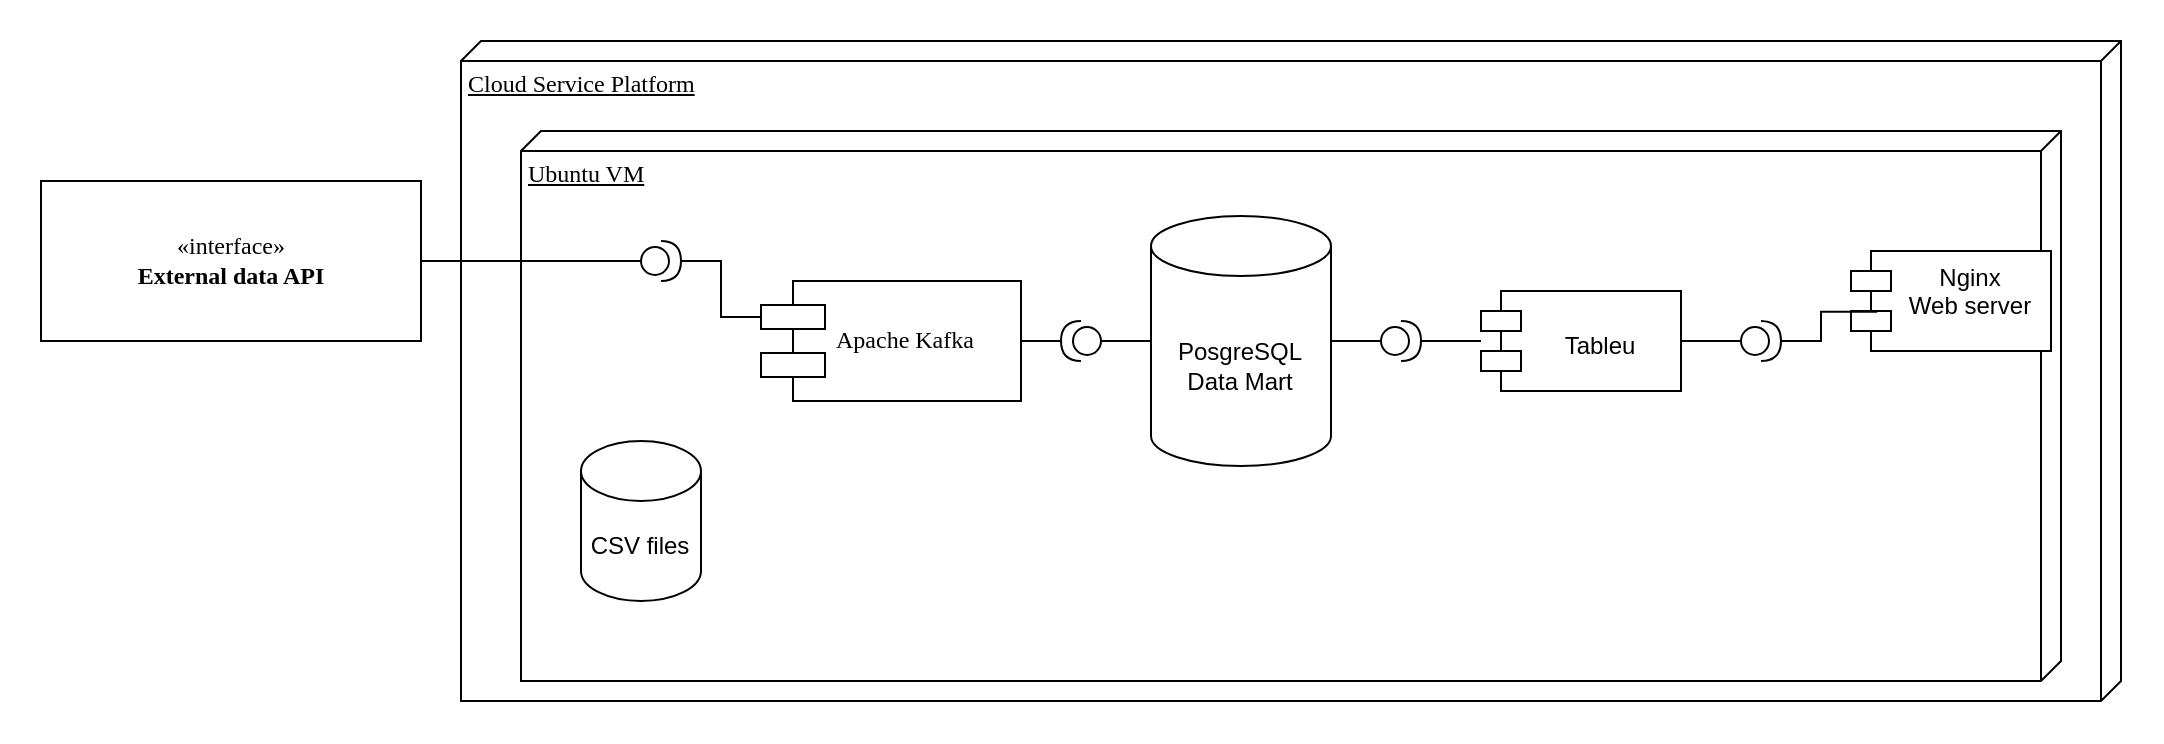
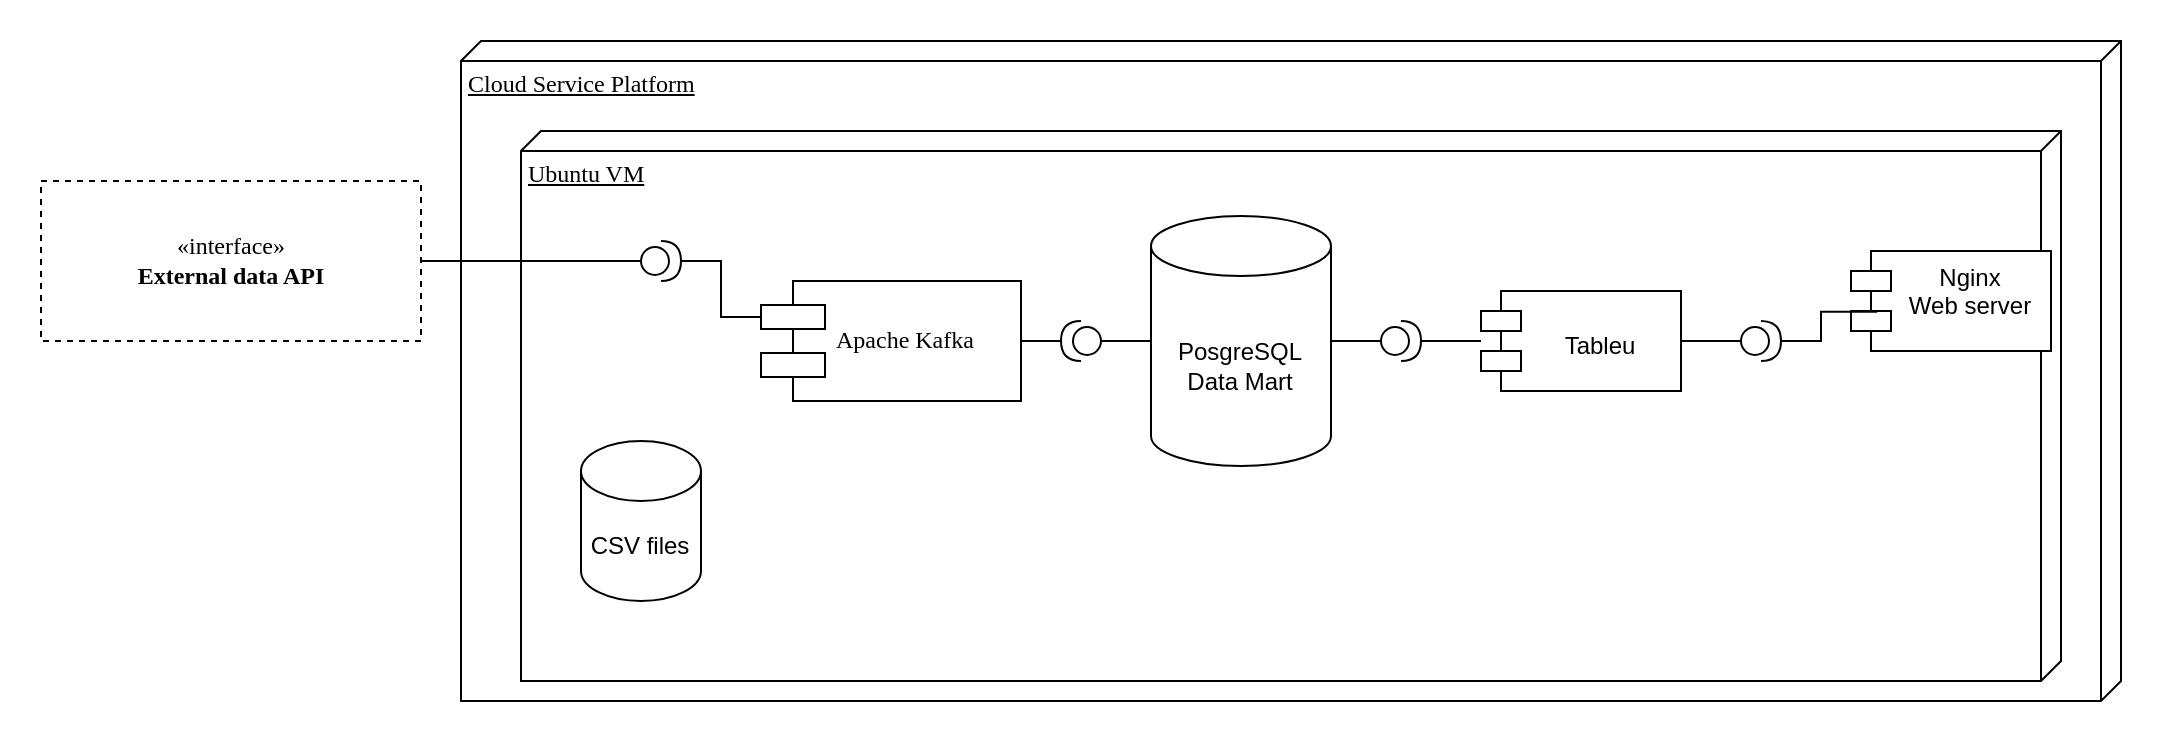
(231, 261) -> (231, 261)
